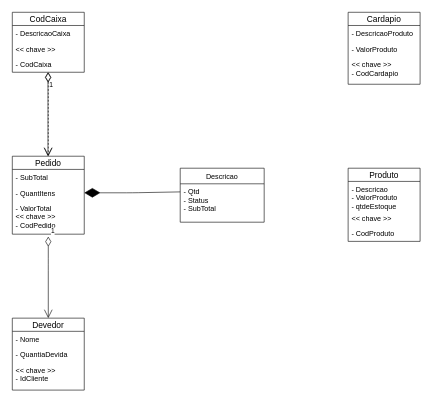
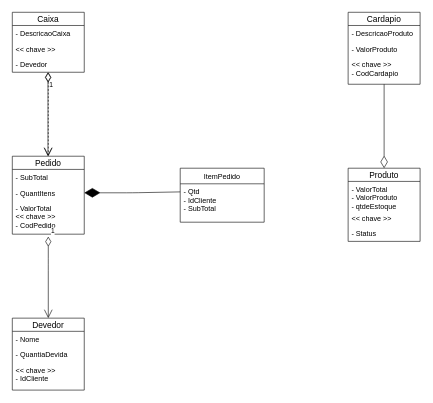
(48, 19) -> (48, 19)
(34, 65) -> (33, 65)
none -> (384, 121)
(222, 176) -> (222, 176)
(372, 190) -> (373, 190)
(193, 192) -> (193, 192)
(375, 234) -> (367, 234)
